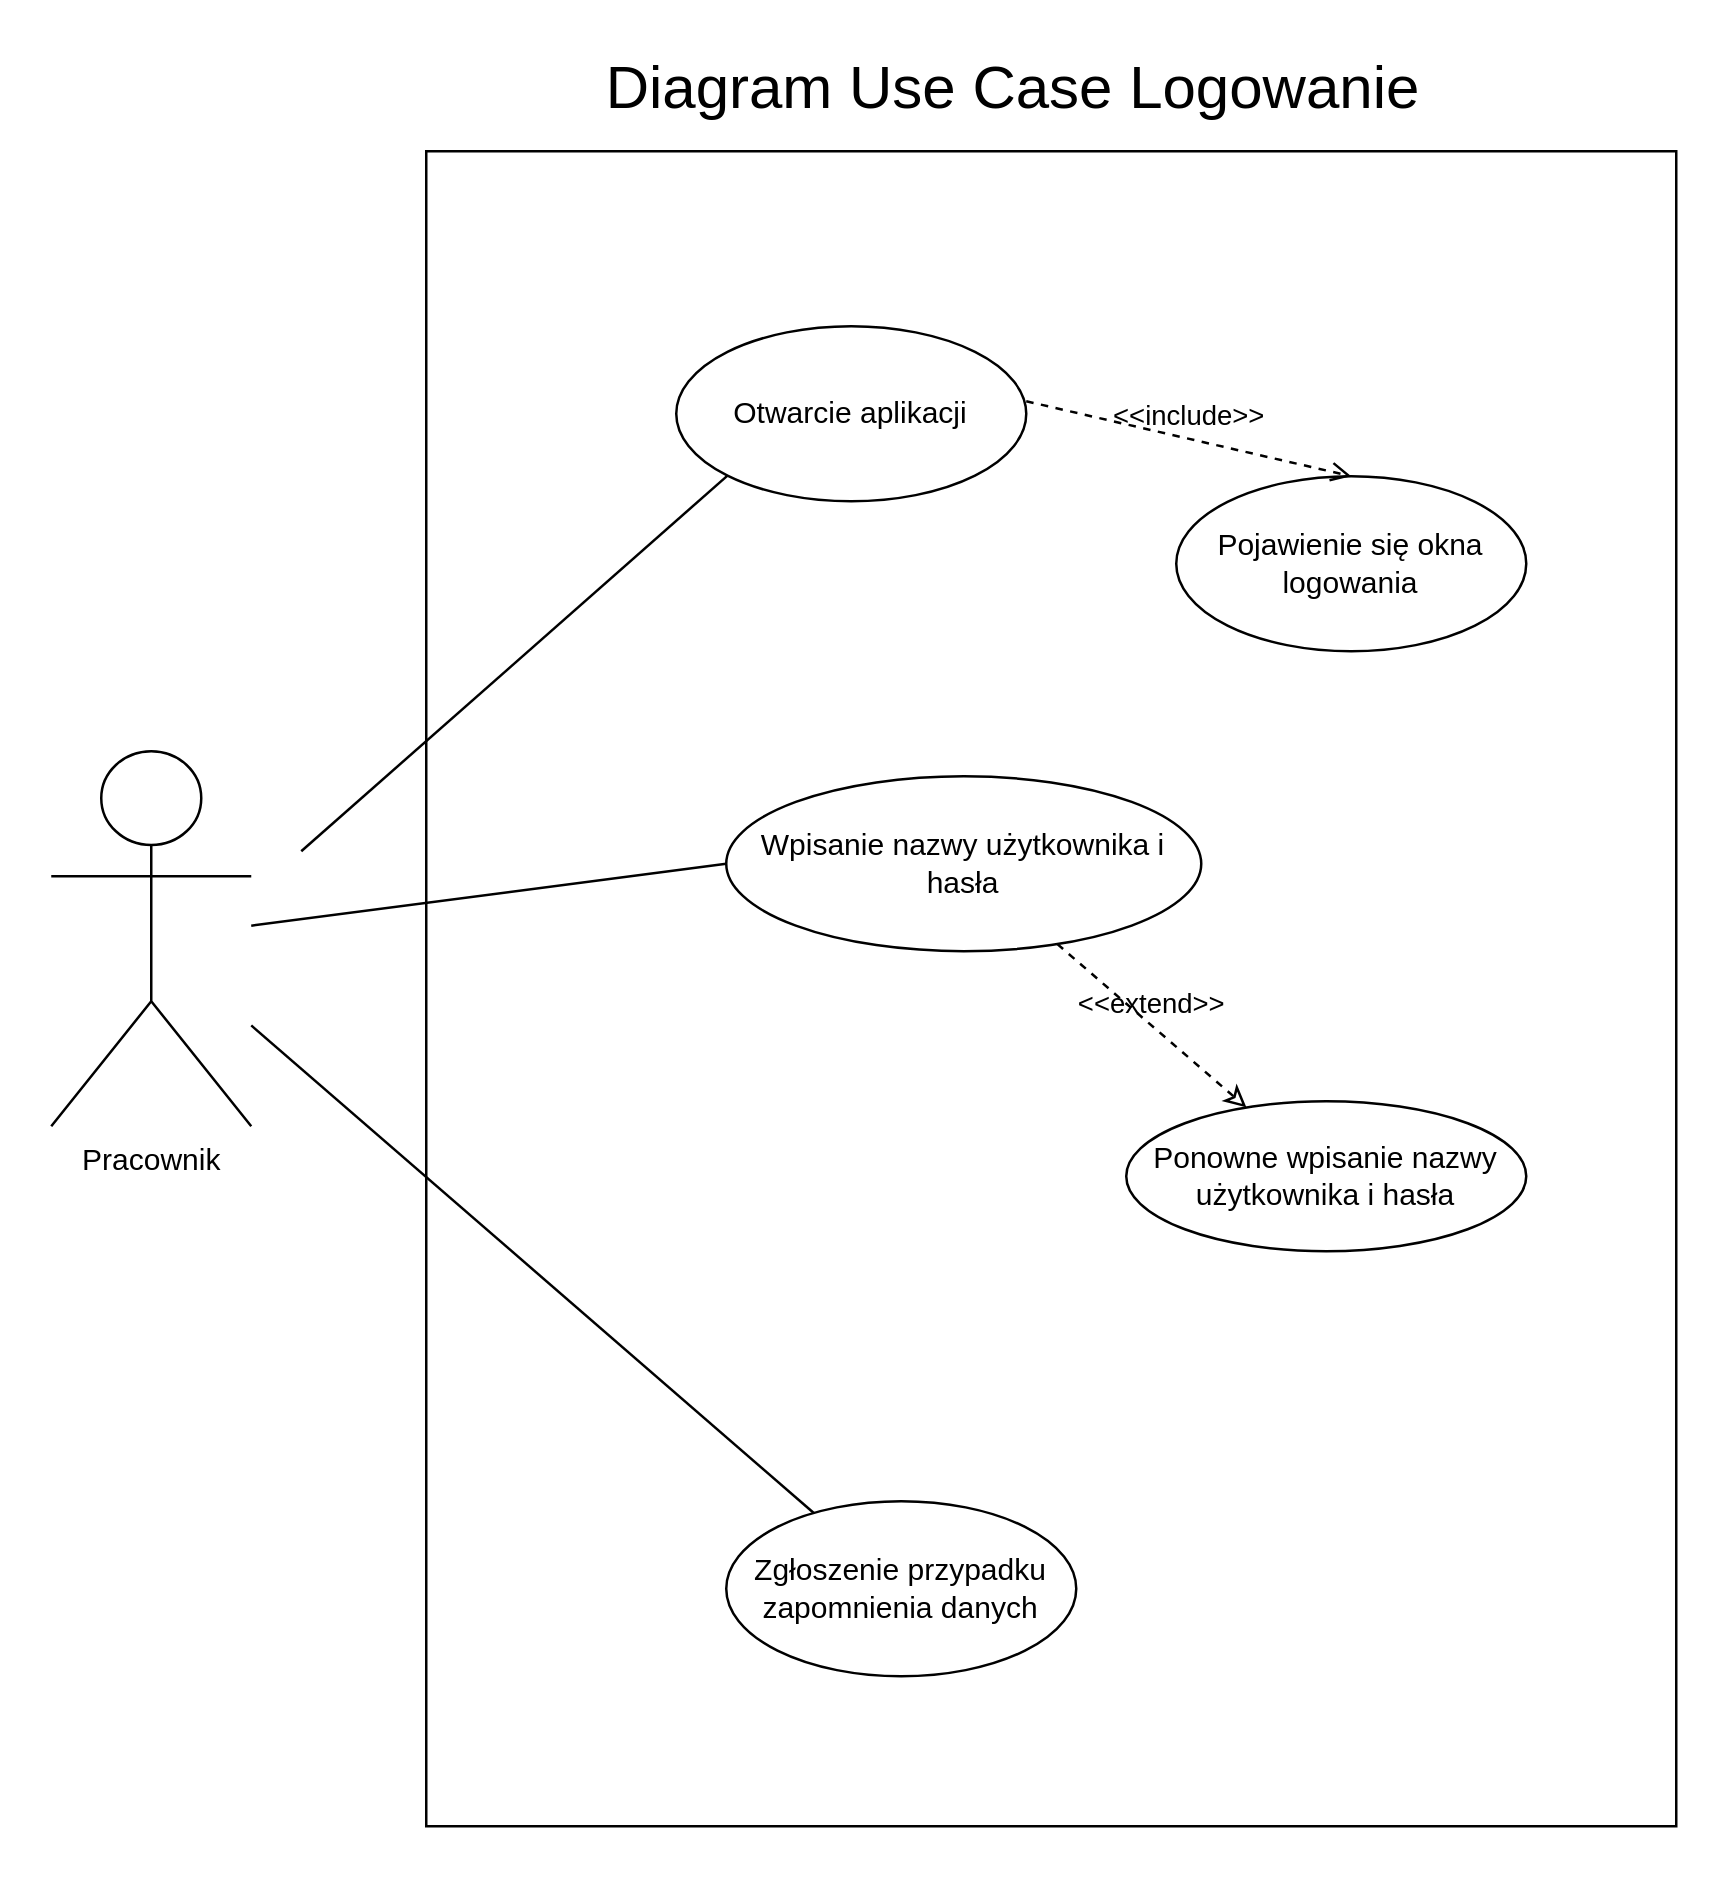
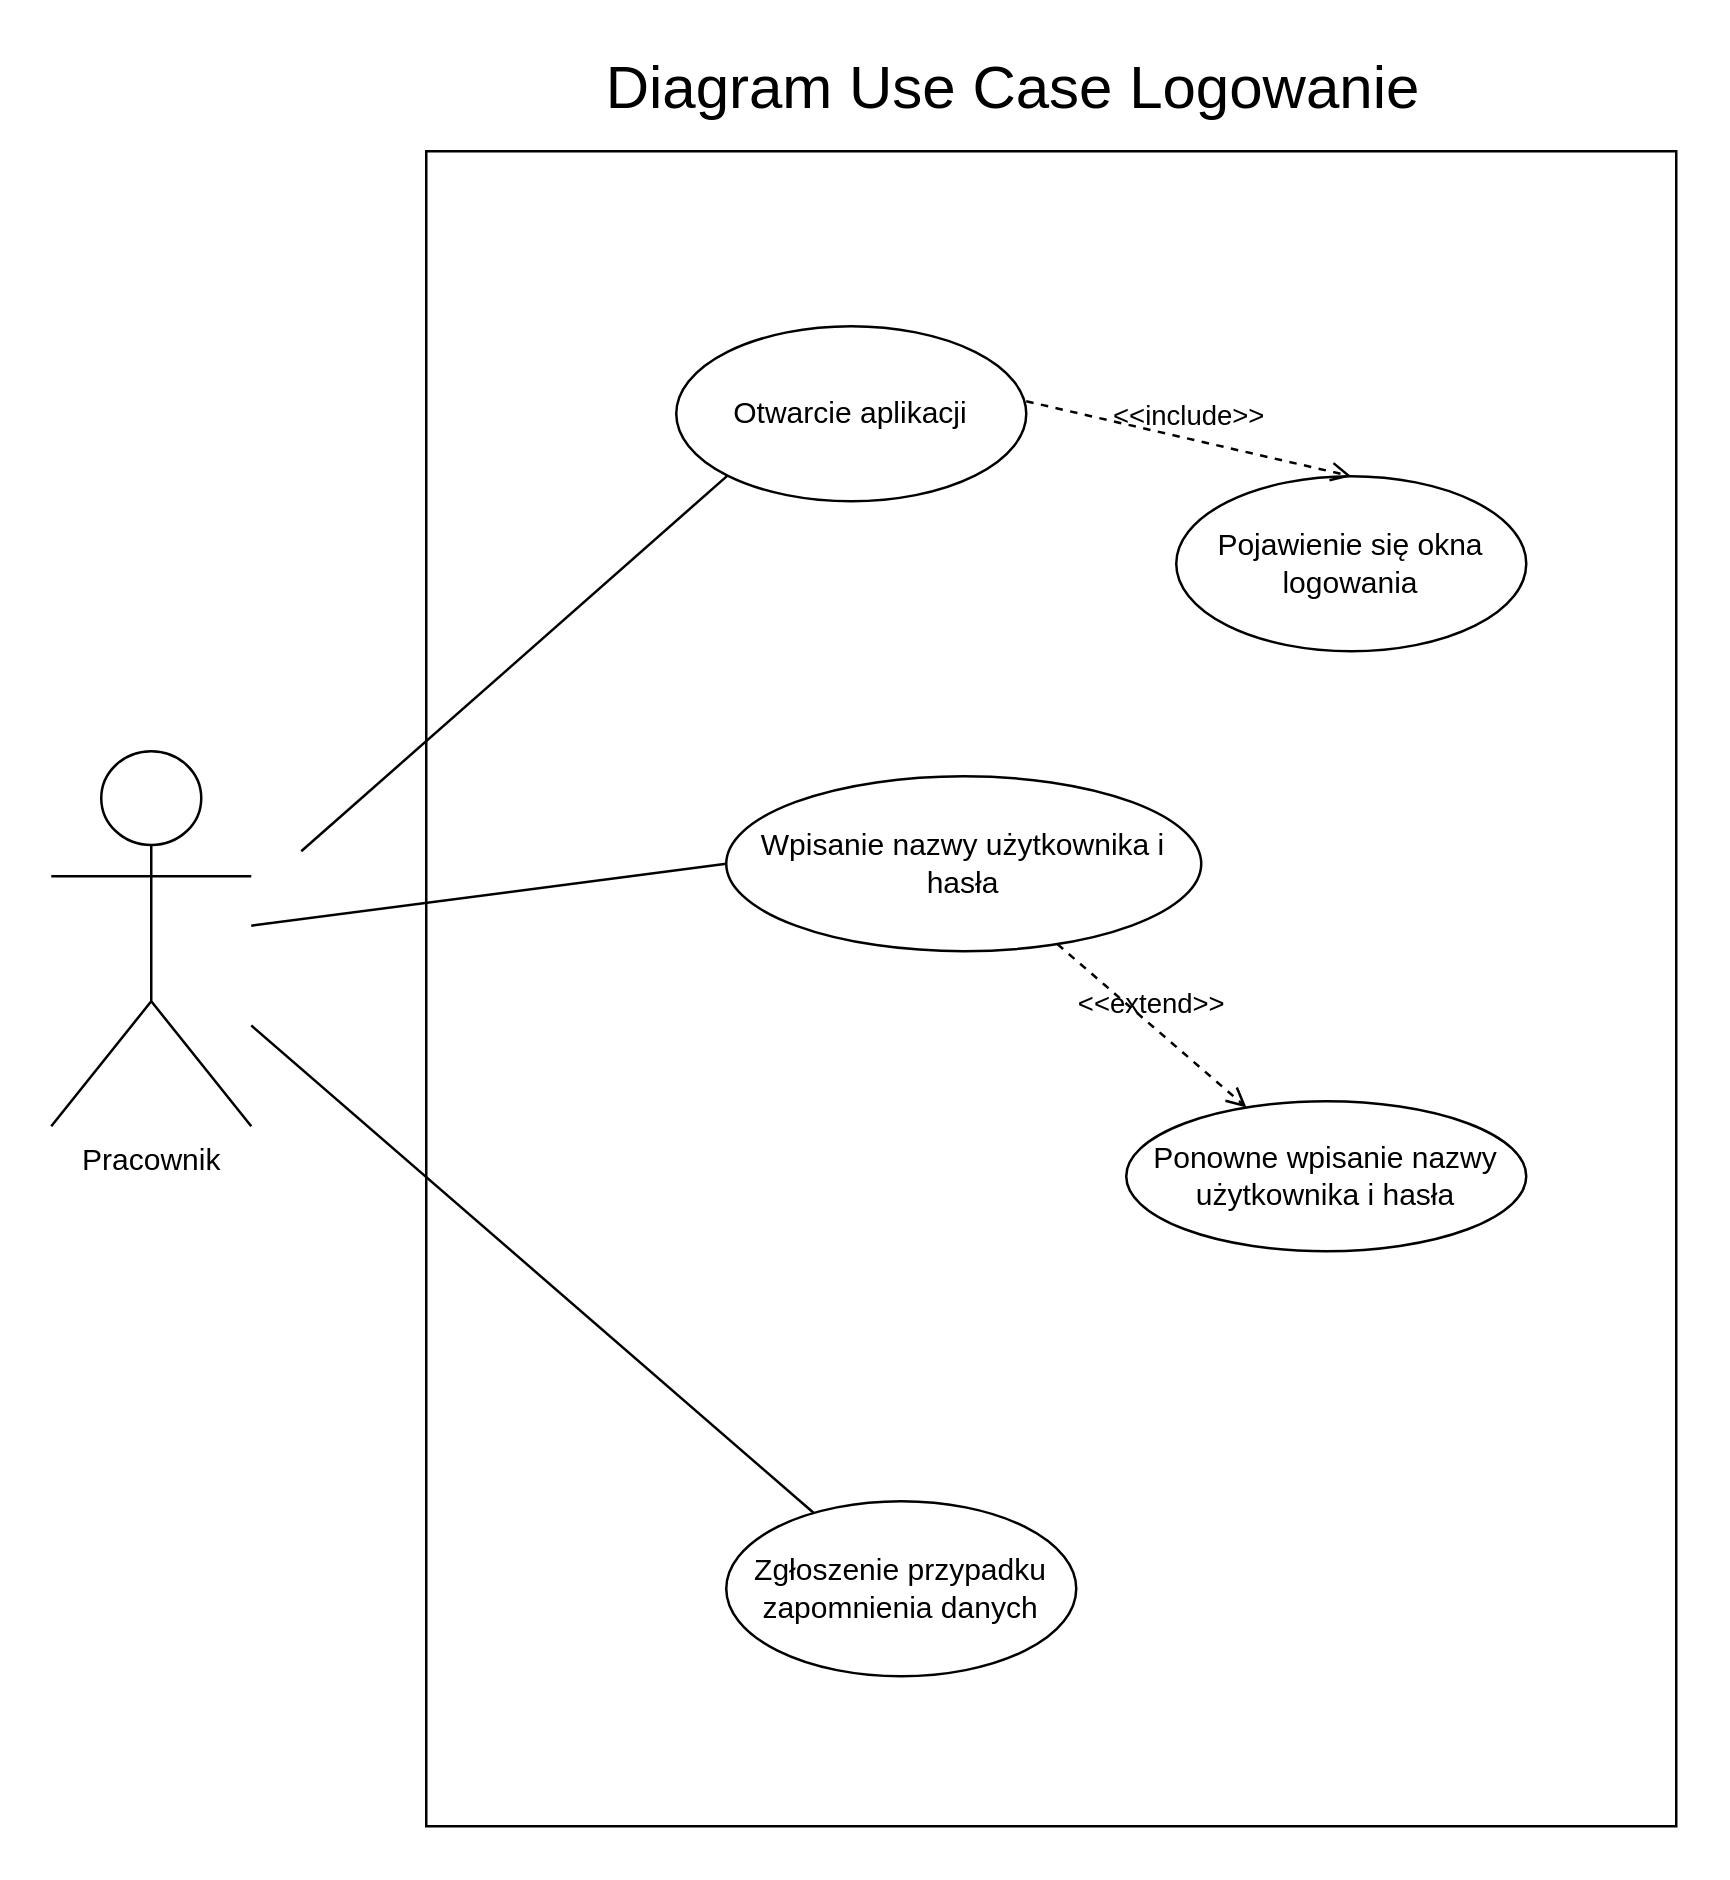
(1232, 1095) -> (1236, 1099)
